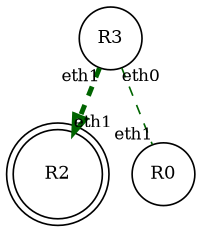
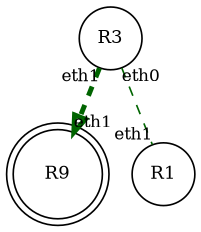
(58, 174) -> (58, 174)
(163, 174) -> (163, 174)
